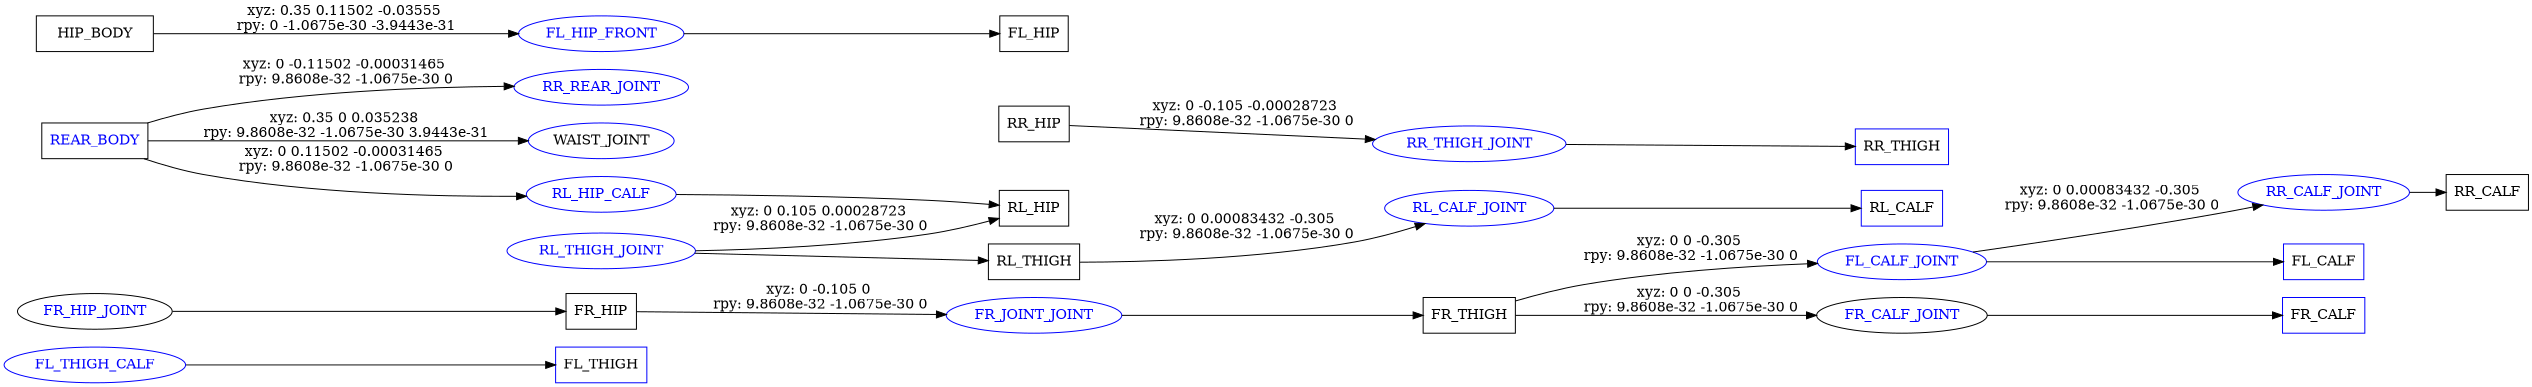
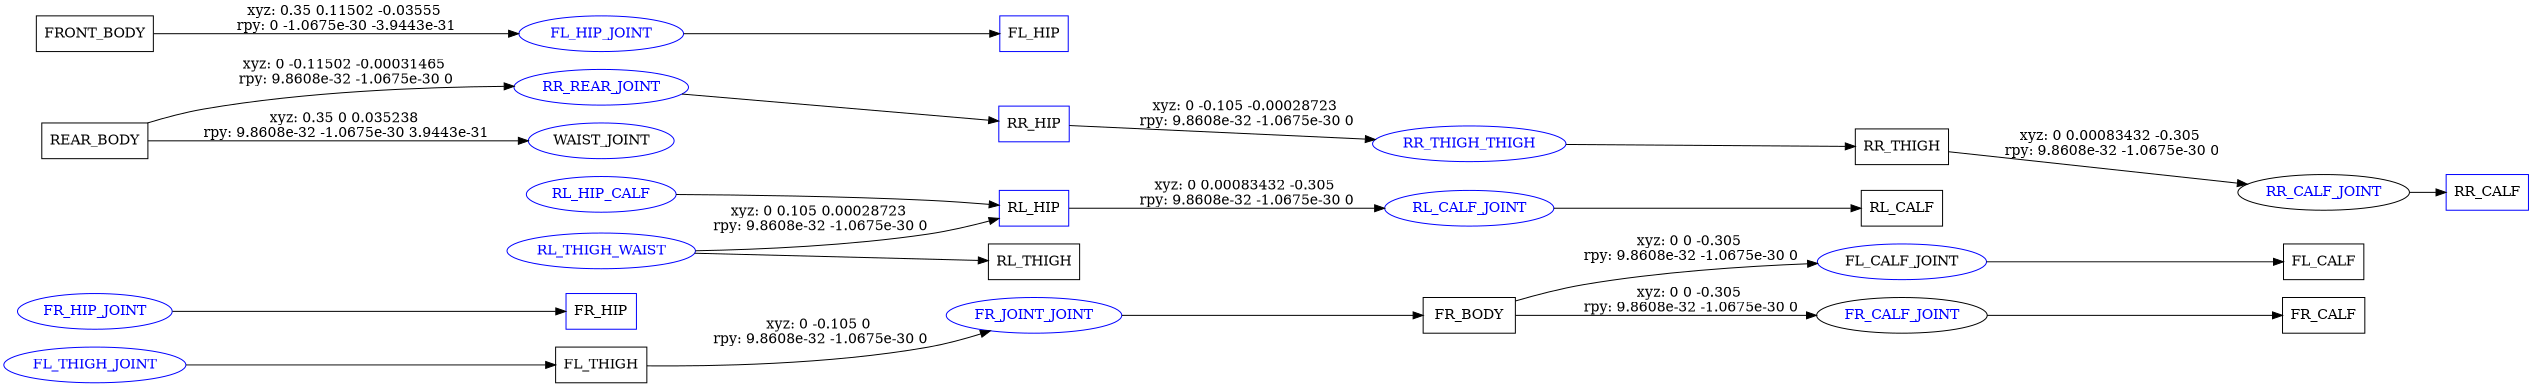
(95, 34) -> (95, 34)
(601, 34) -> (601, 34)
(1034, 34) -> (1034, 34)
none -> (835, 107)
(1034, 124) -> (1034, 124)
(95, 141) -> (95, 141)
(1469, 144) -> (1469, 144)
(1902, 147) -> (1902, 147)
(329, 190) -> none
(2324, 192) -> (2324, 192)
(2487, 192) -> (2487, 192)
(1034, 208) -> (1034, 208)
(1902, 208) -> (1902, 208)
(2113, 231) -> (2093, 167)
(601, 251) -> (601, 251)
(1249, 255) -> (1222, 208)
(1902, 262) -> (1902, 262)
(2324, 262) -> (2324, 262)
(95, 311) -> (95, 311)
(601, 311) -> (601, 311)
(787, 313) -> (815, 361)
(1469, 315) -> (1469, 315)
(2324, 315) -> (2324, 315)
(95, 365) -> (95, 365)
(601, 365) -> (601, 365)
